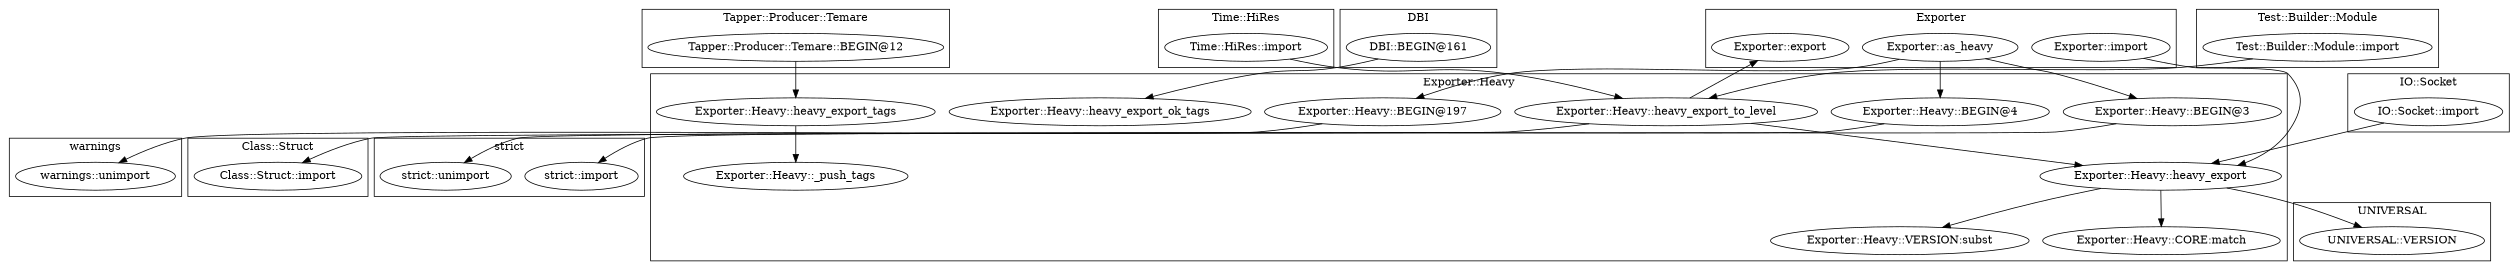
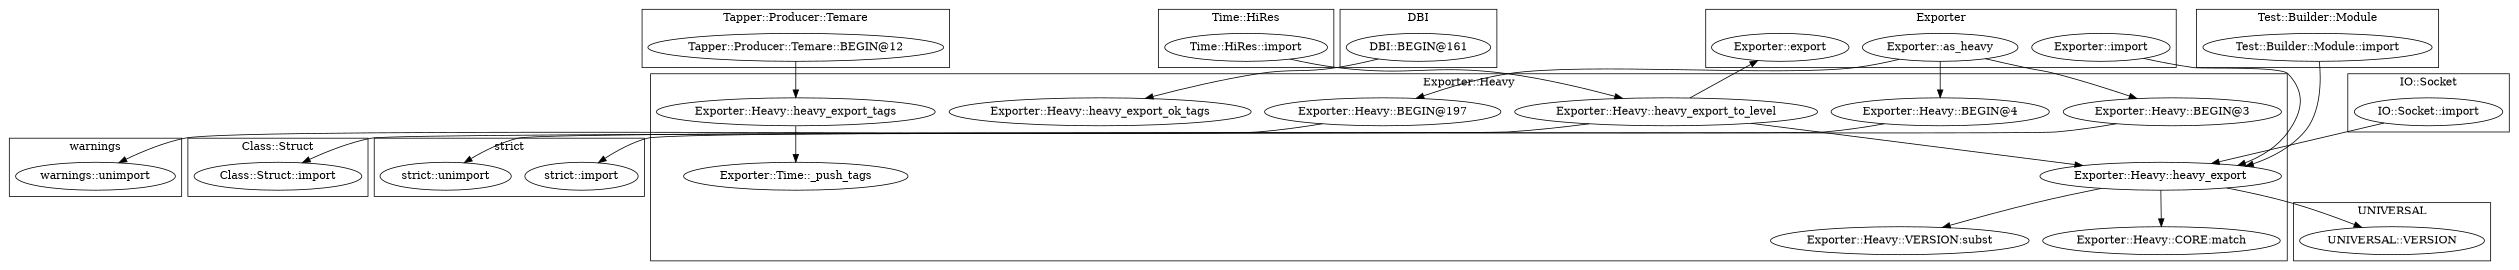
(1984, 69) -> (2308, 127)
(796, 176) -> (796, 176)
